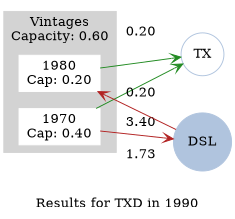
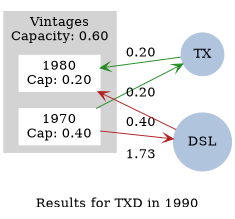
(203, 54) -> (203, 54)
(136, 63) -> (145, 62)
(141, 122) -> (141, 122)
